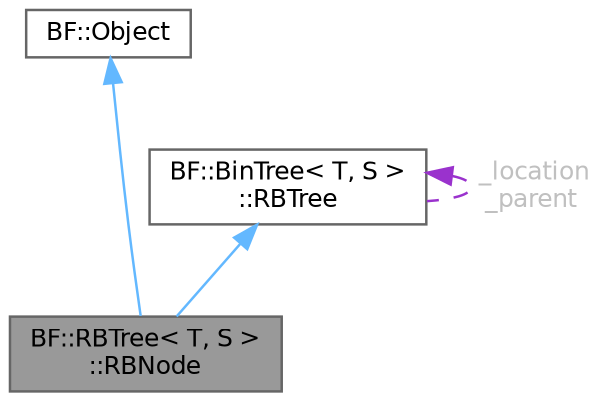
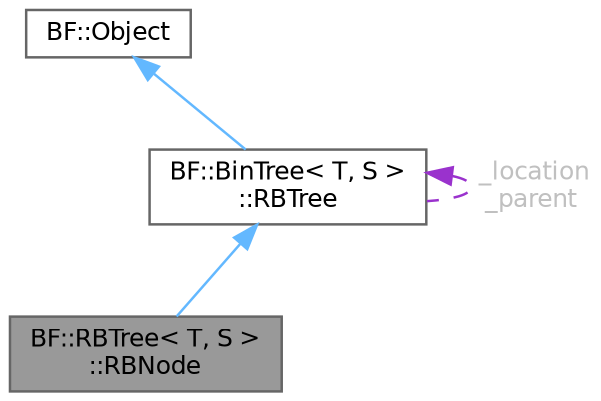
(126, 200) -> (200, 112)
